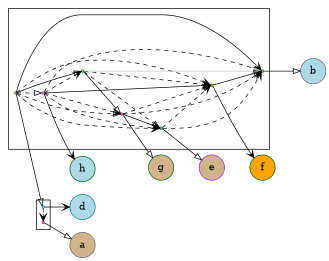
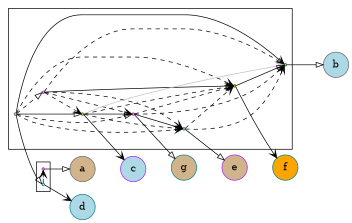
(161, 168) -> (184, 168)
(263, 168) -> (285, 168)
(83, 169) -> none
none -> (133, 169)
